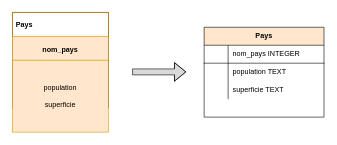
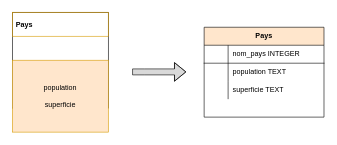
(60, 48) -> none
